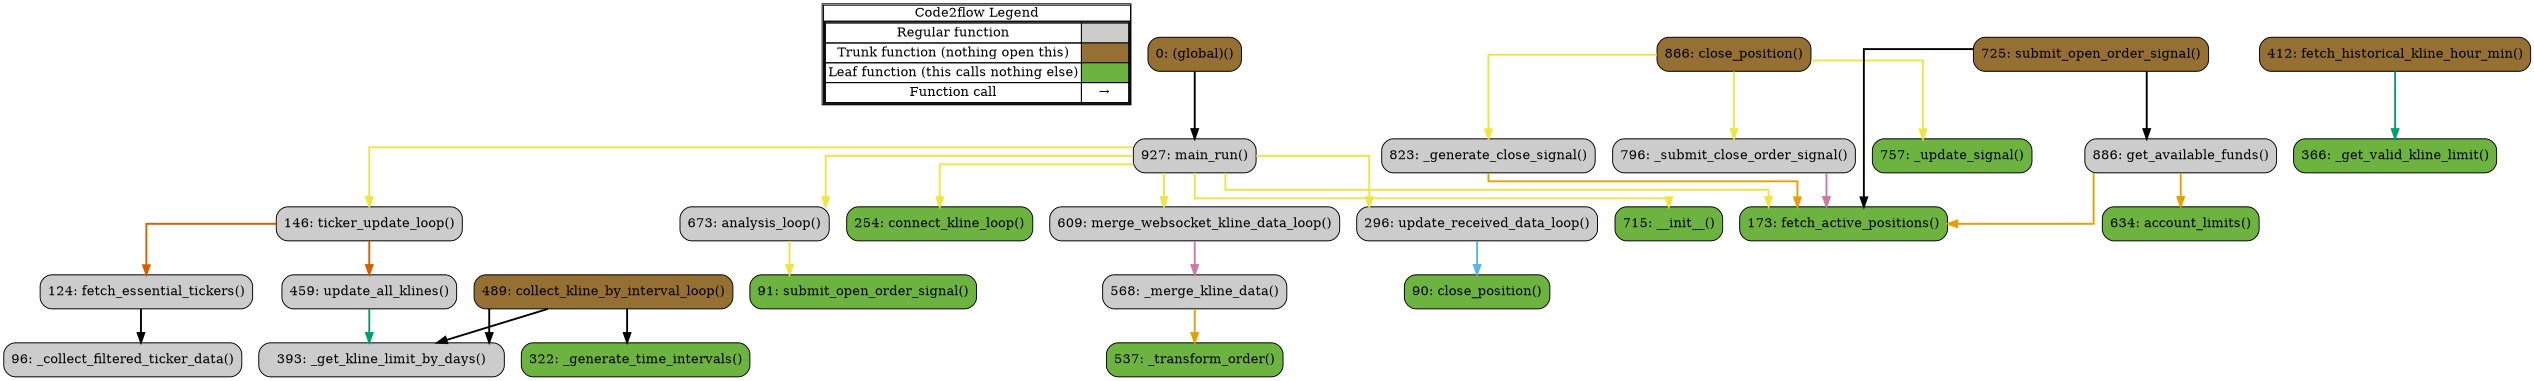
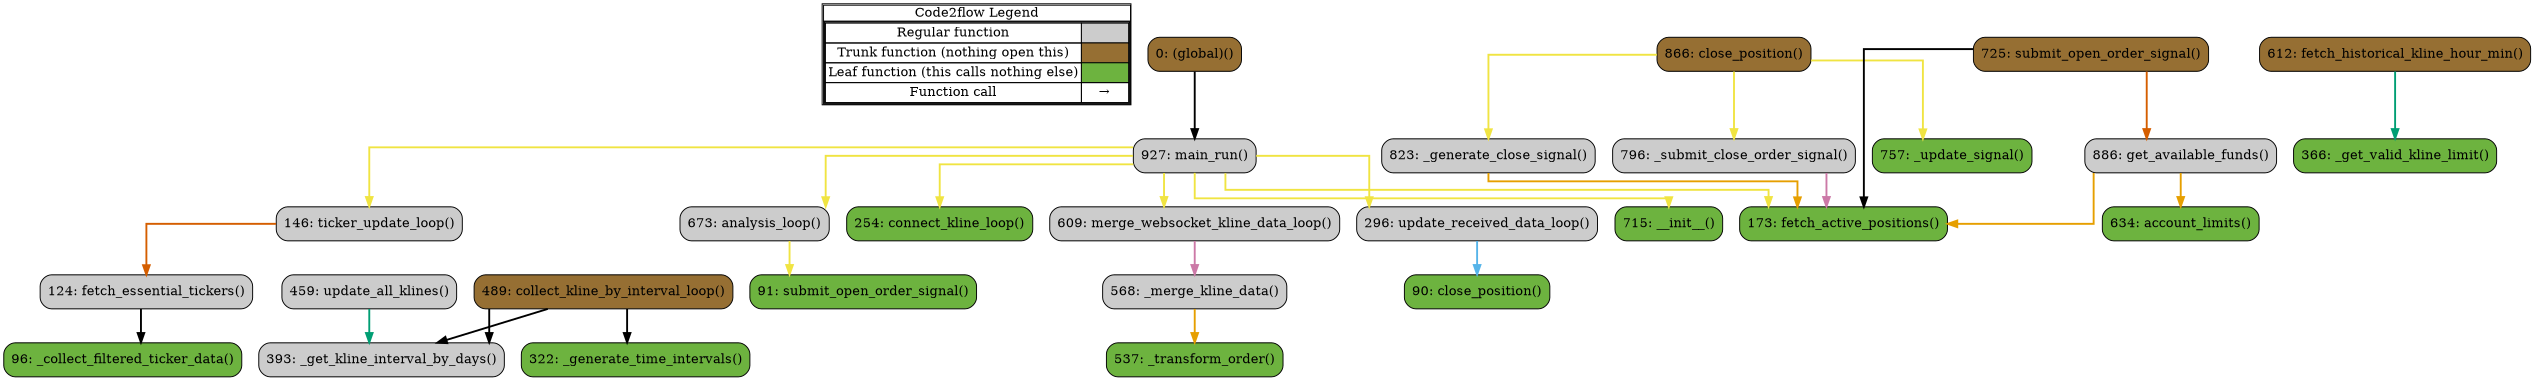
(2395, 54) -> (2395, 54)
(2147, 100) -> (2147, 100)
(369, 253) -> none
(123, 360) -> (123, 360)
(382, 360) -> (382, 360)
